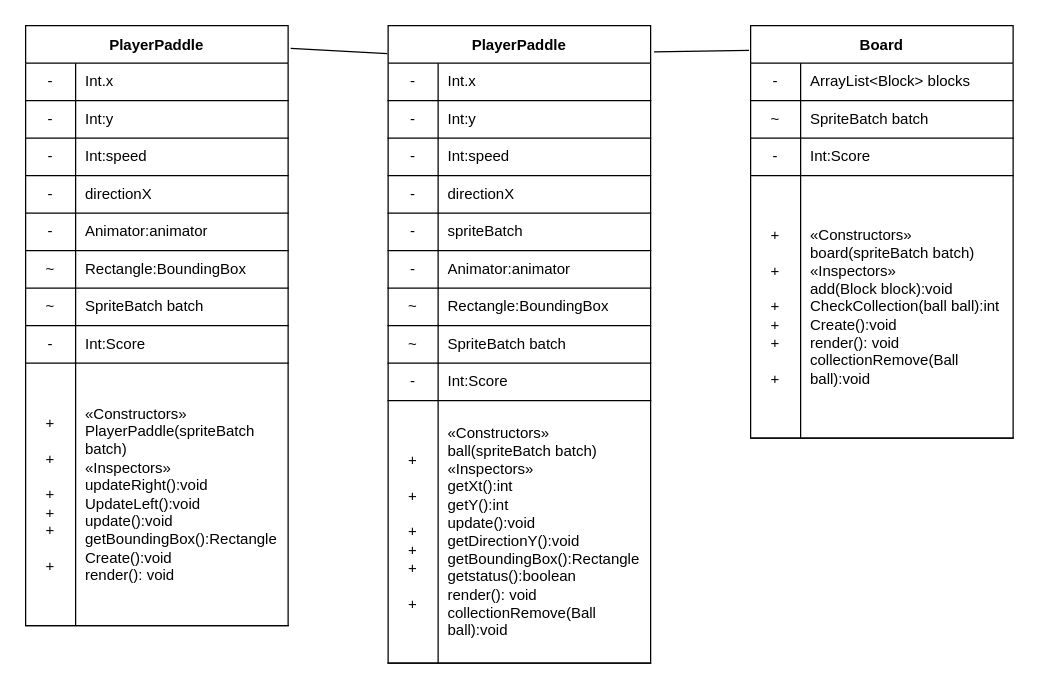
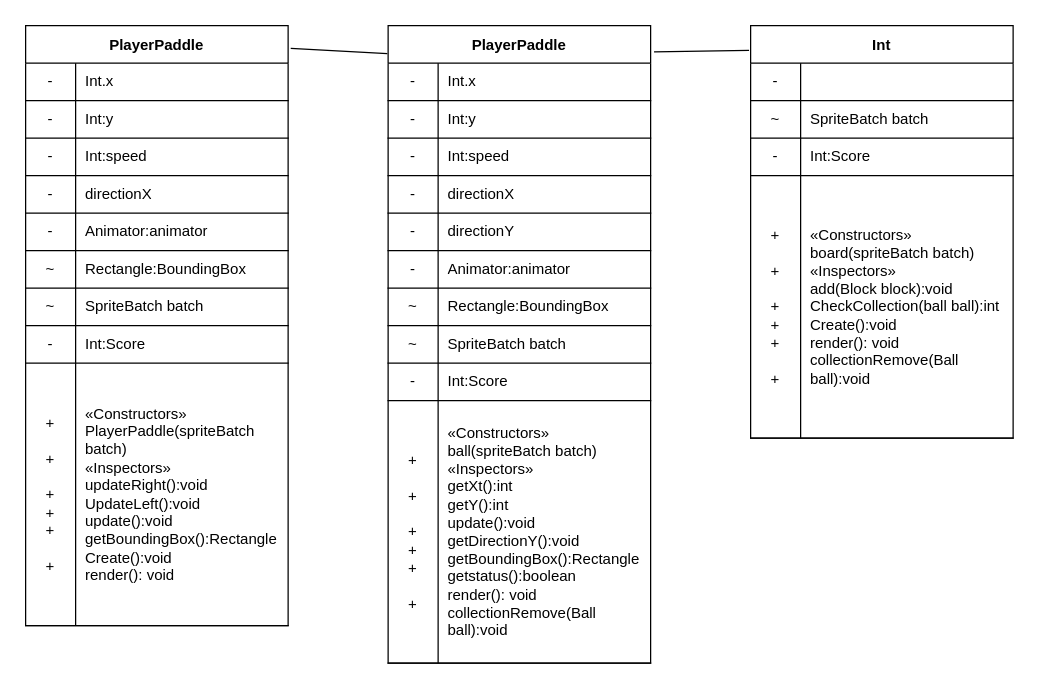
(881, 45) -> (881, 45)
(907, 82) -> none
(492, 232) -> (486, 232)
